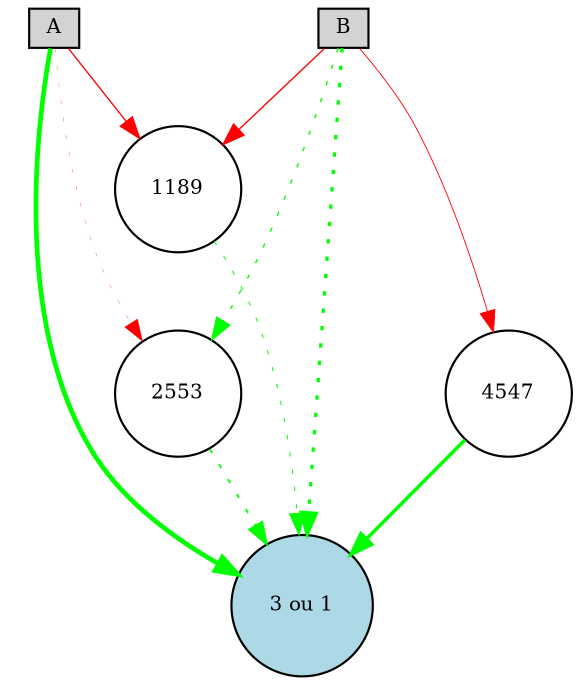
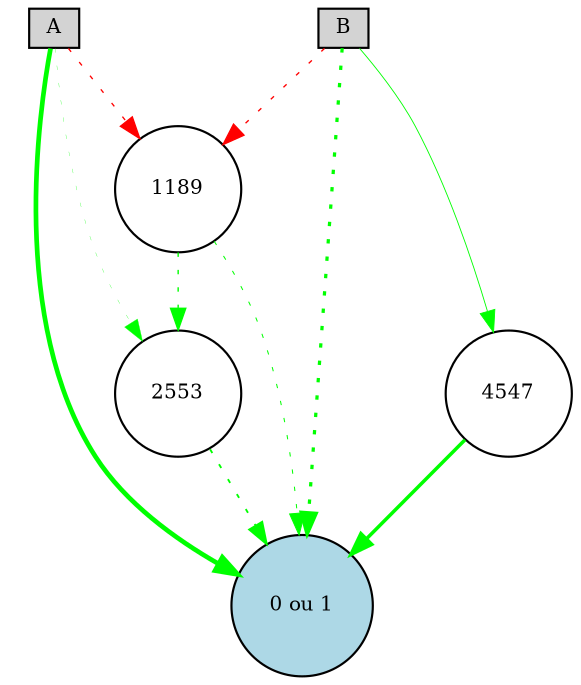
(97, 85) -> (97, 85)
(282, 89) -> (282, 89)
(438, 173) -> (438, 173)
(289, 188) -> (178, 280)
(77, 190) -> (77, 190)
(302, 606) -> (302, 606)
